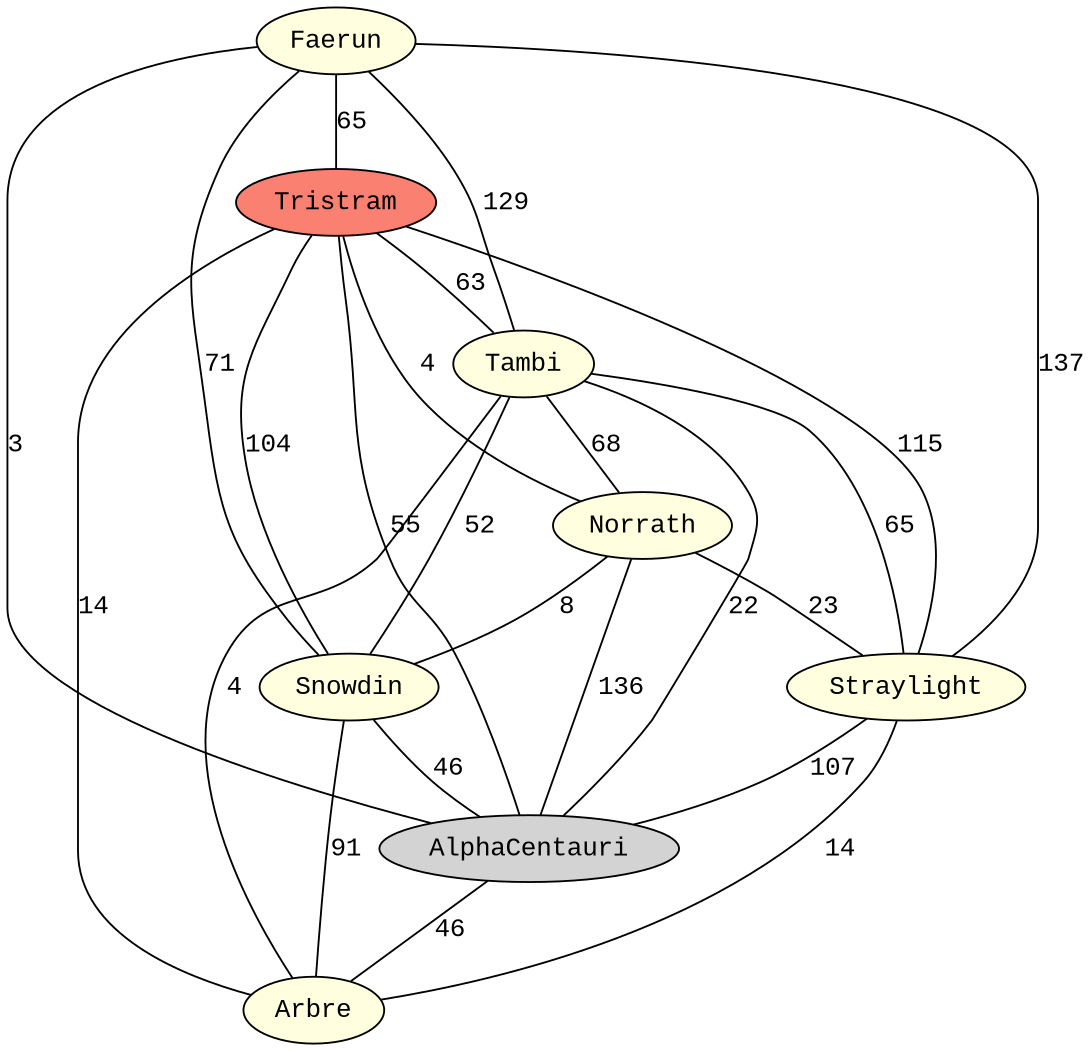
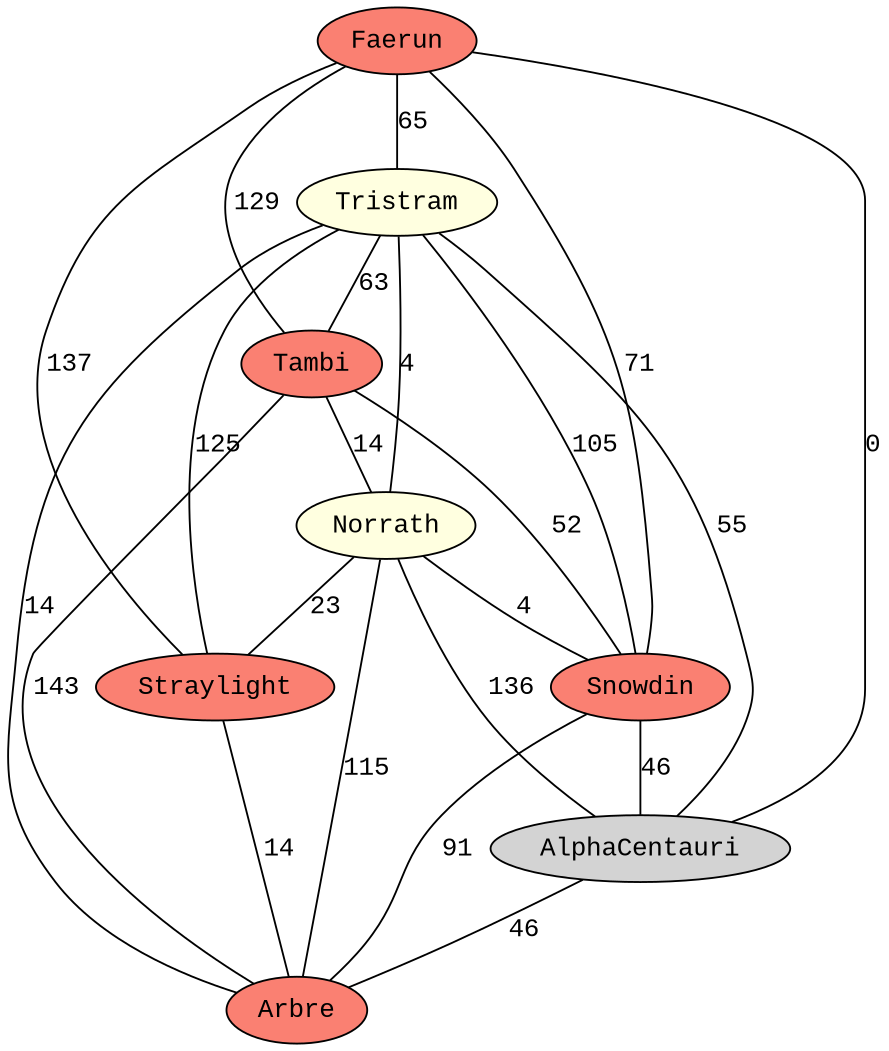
(336, 41) -> (397, 41)
(336, 202) -> (397, 202)
(524, 364) -> (312, 364)
(816, 438) -> none
(16, 445) -> (873, 445)
(268, 445) -> (595, 445)
(606, 445) -> (368, 445)
(920, 445) -> (218, 445)
(729, 592) -> none
(567, 606) -> (524, 606)
(235, 687) -> (56, 687)
(349, 687) -> (640, 687)
(906, 687) -> (215, 687)
none -> (342, 768)
(756, 784) -> none
(314, 1010) -> (297, 1010)
